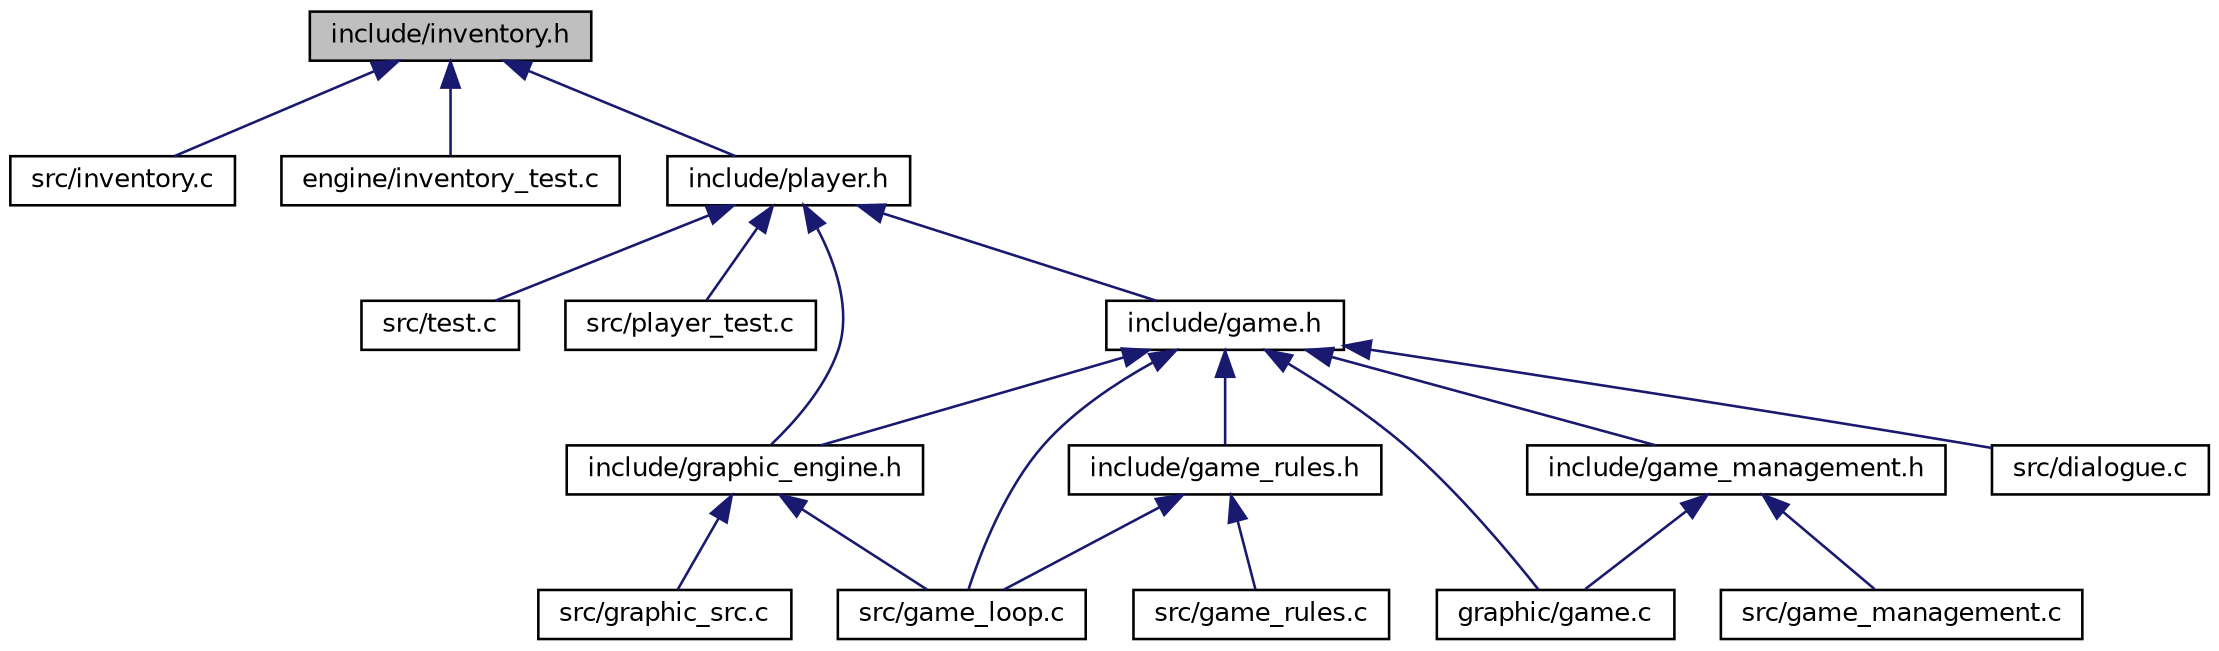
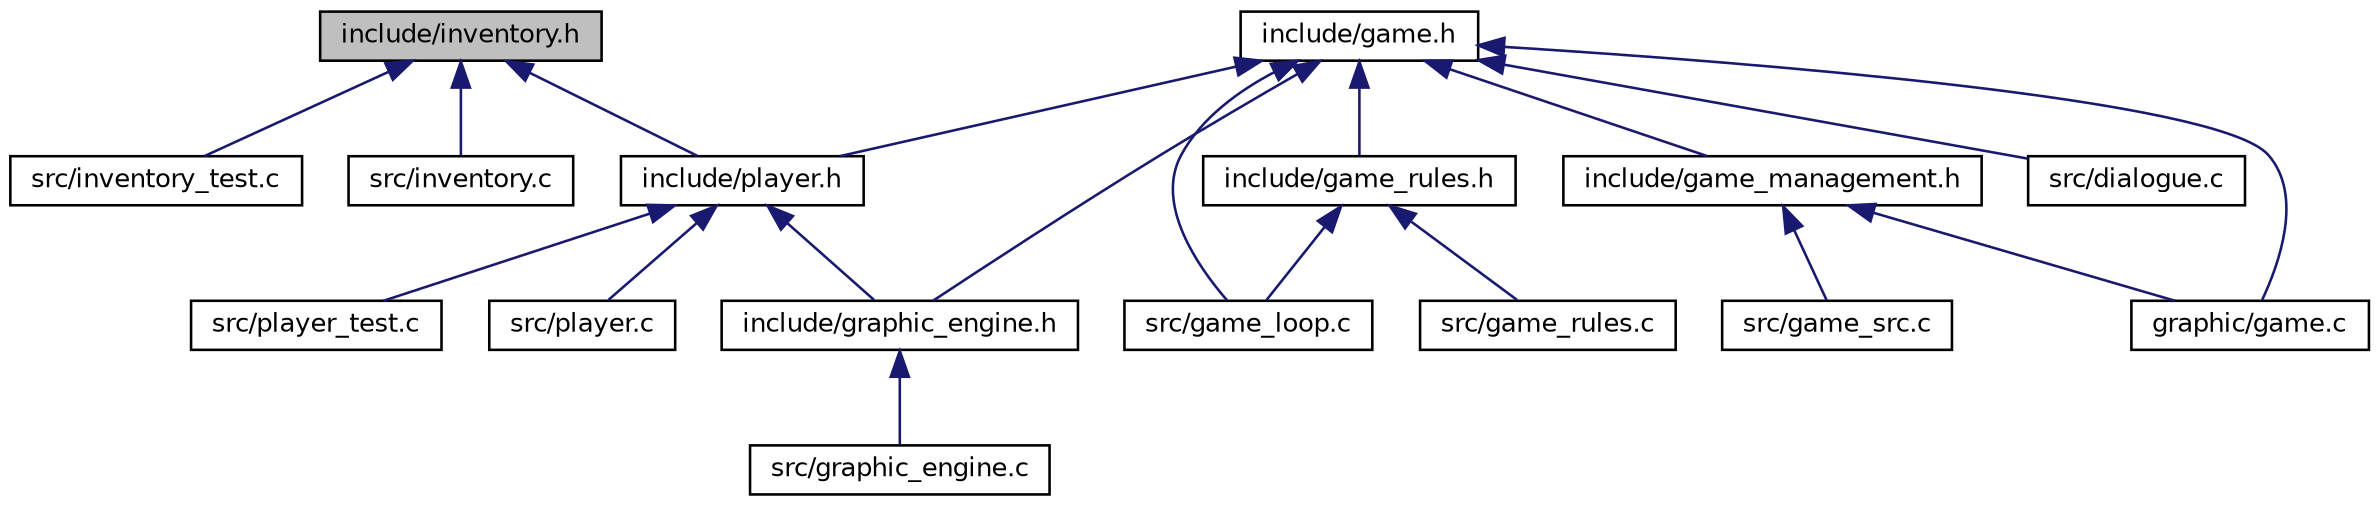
(451, 181) -> (156, 181)
(1020, 257) -> (1038, 111)
(440, 325) -> (582, 325)
(864, 549) -> none
(665, 615) -> (900, 470)
(1902, 615) -> (1837, 325)
